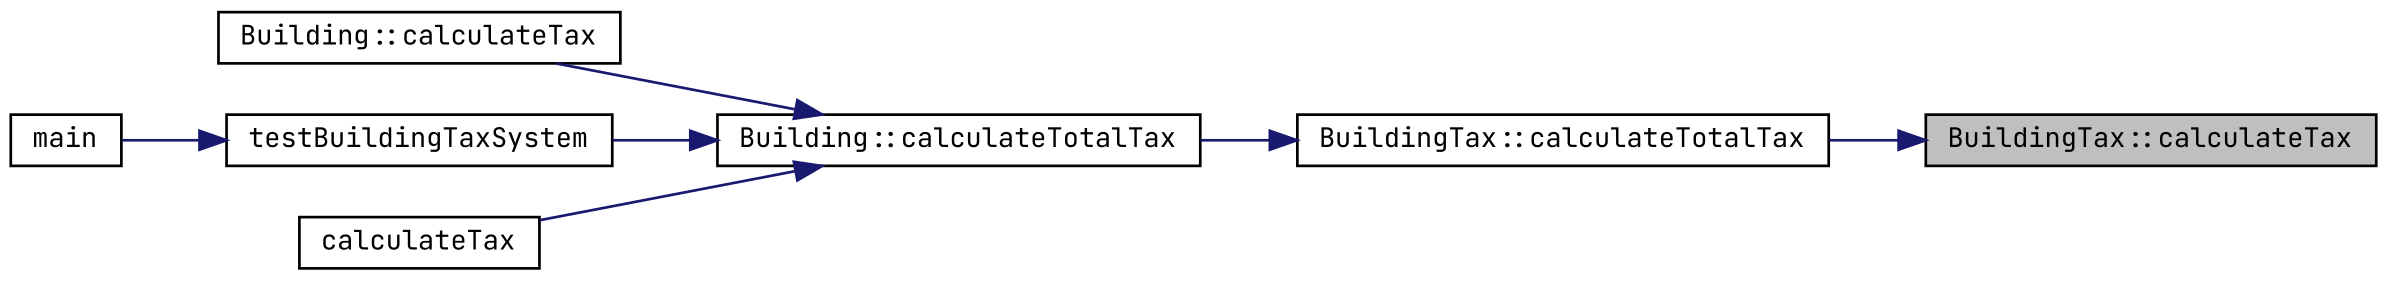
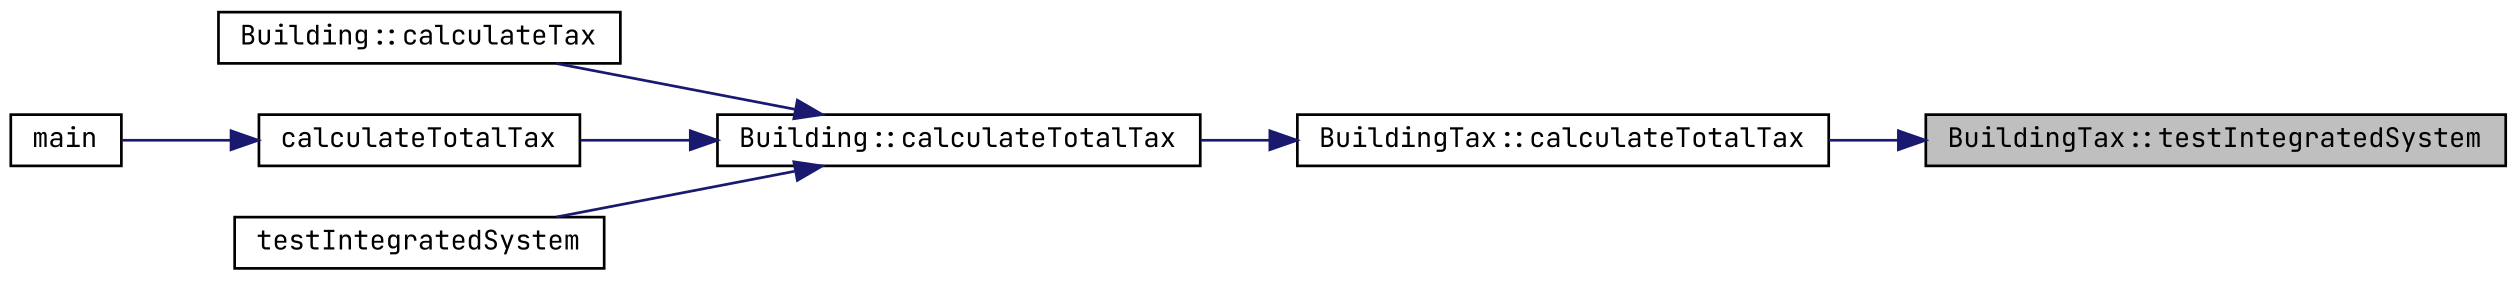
(419, 140) -> (419, 140)
(2151, 140) -> (2216, 140)
(419, 243) -> (419, 243)
